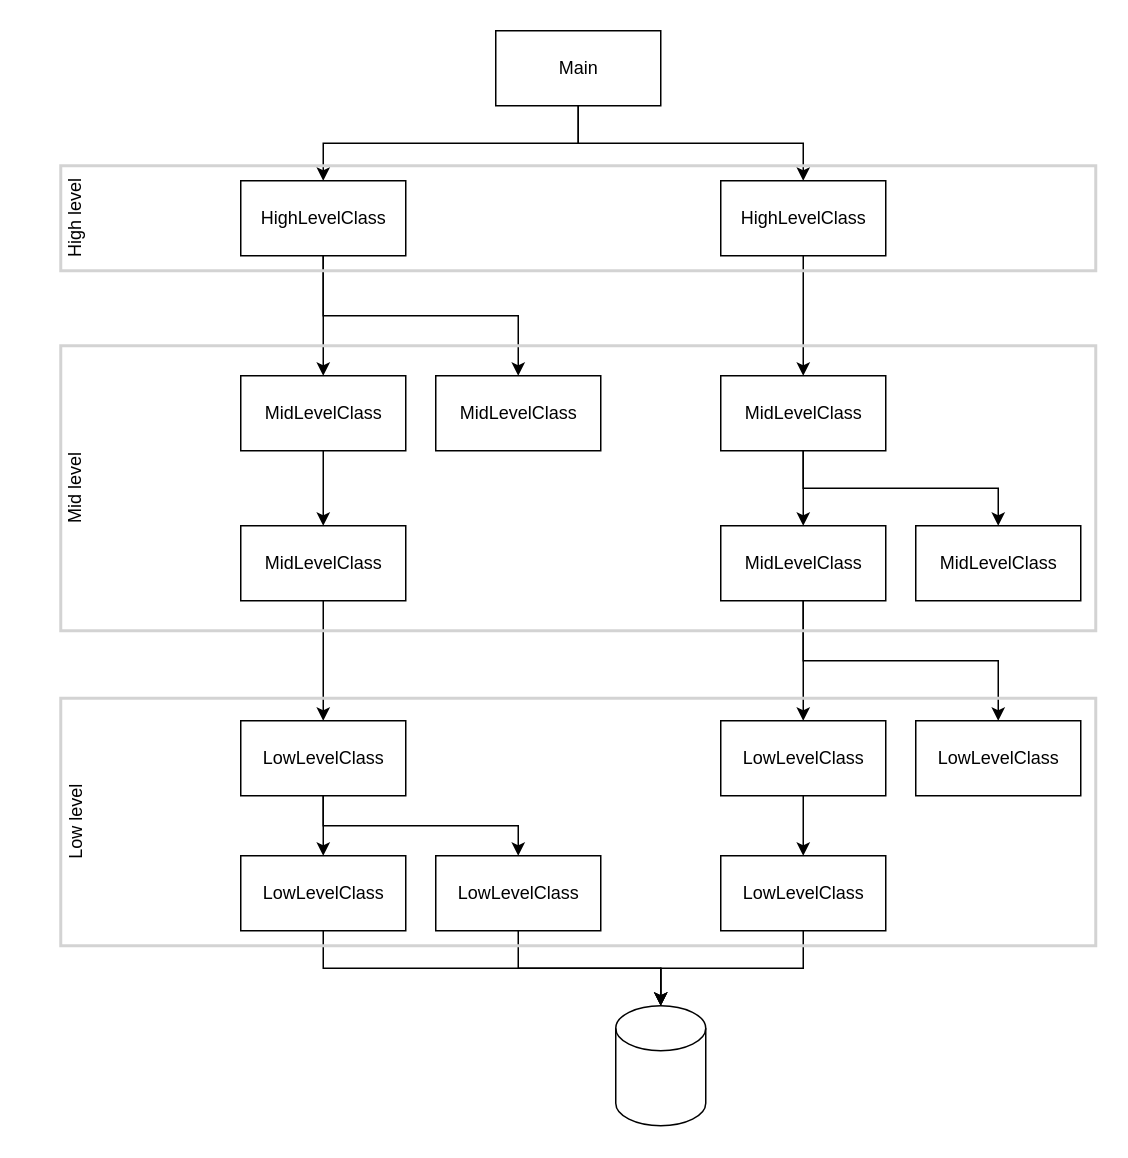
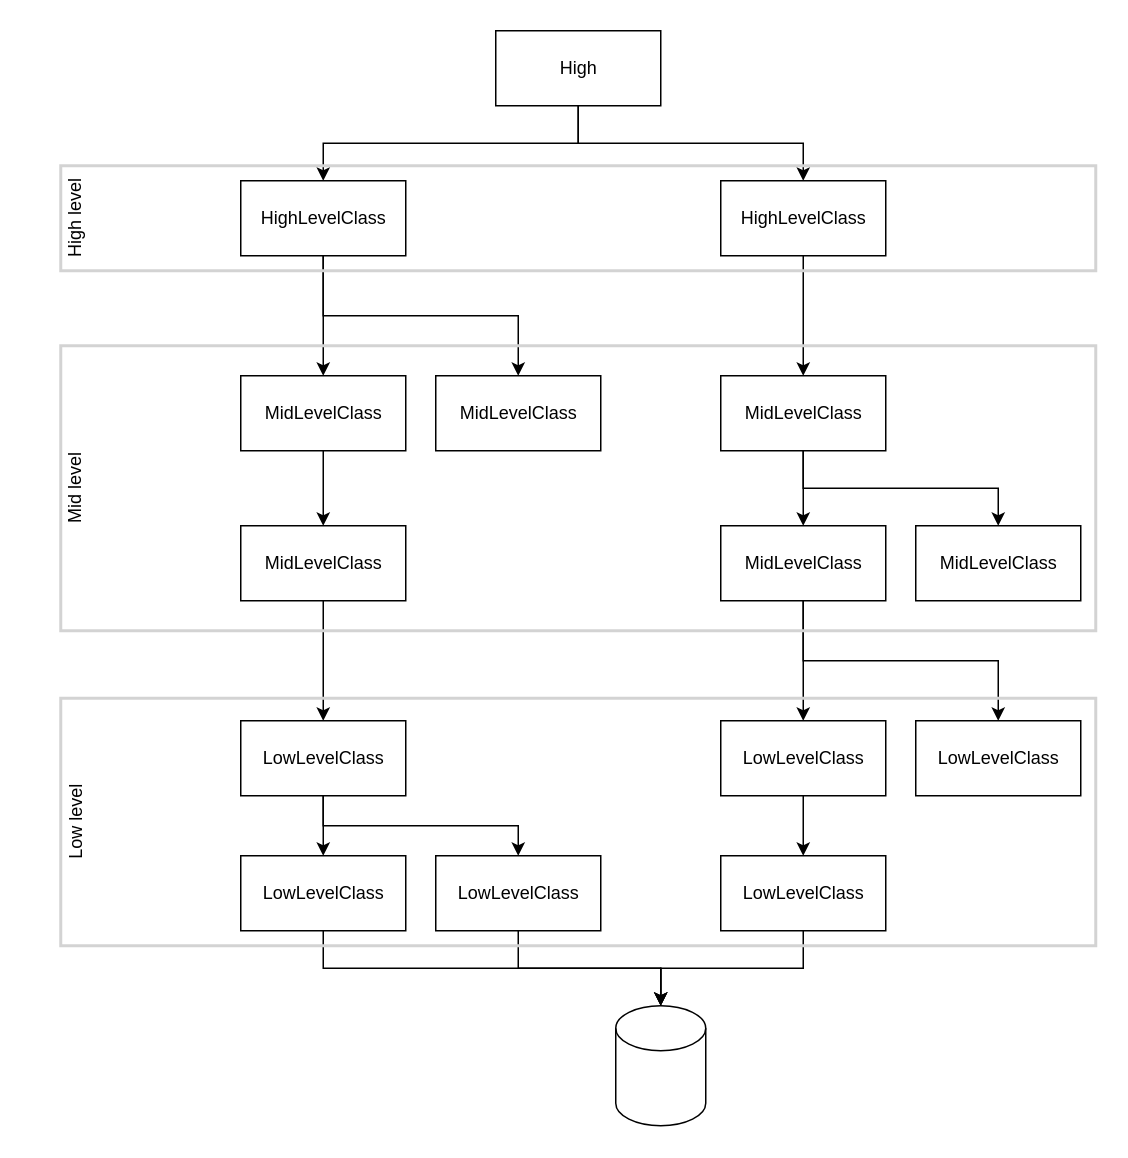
(579, 68) -> (579, 68)
